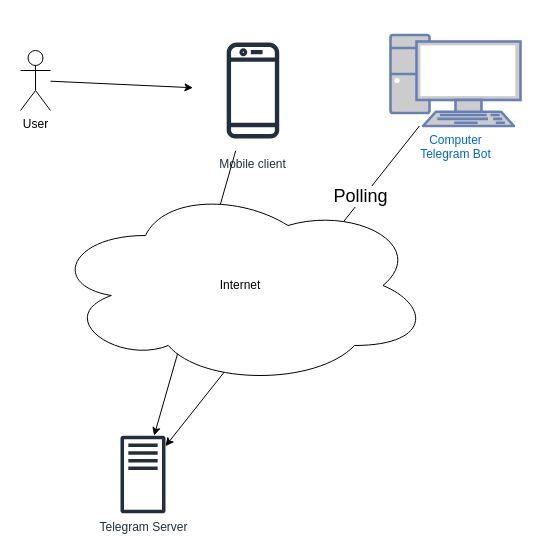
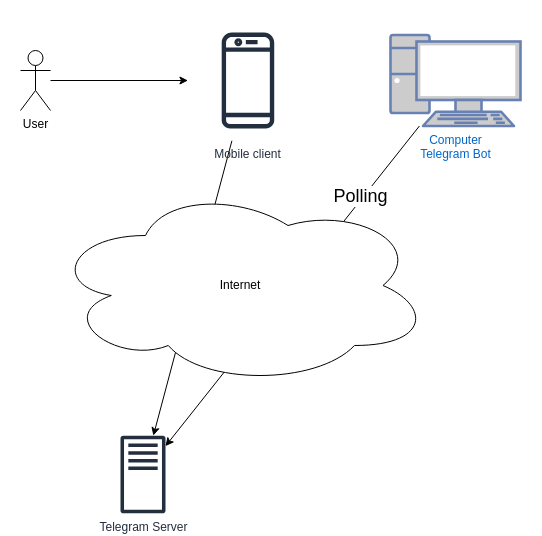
(253, 91) -> (248, 81)
